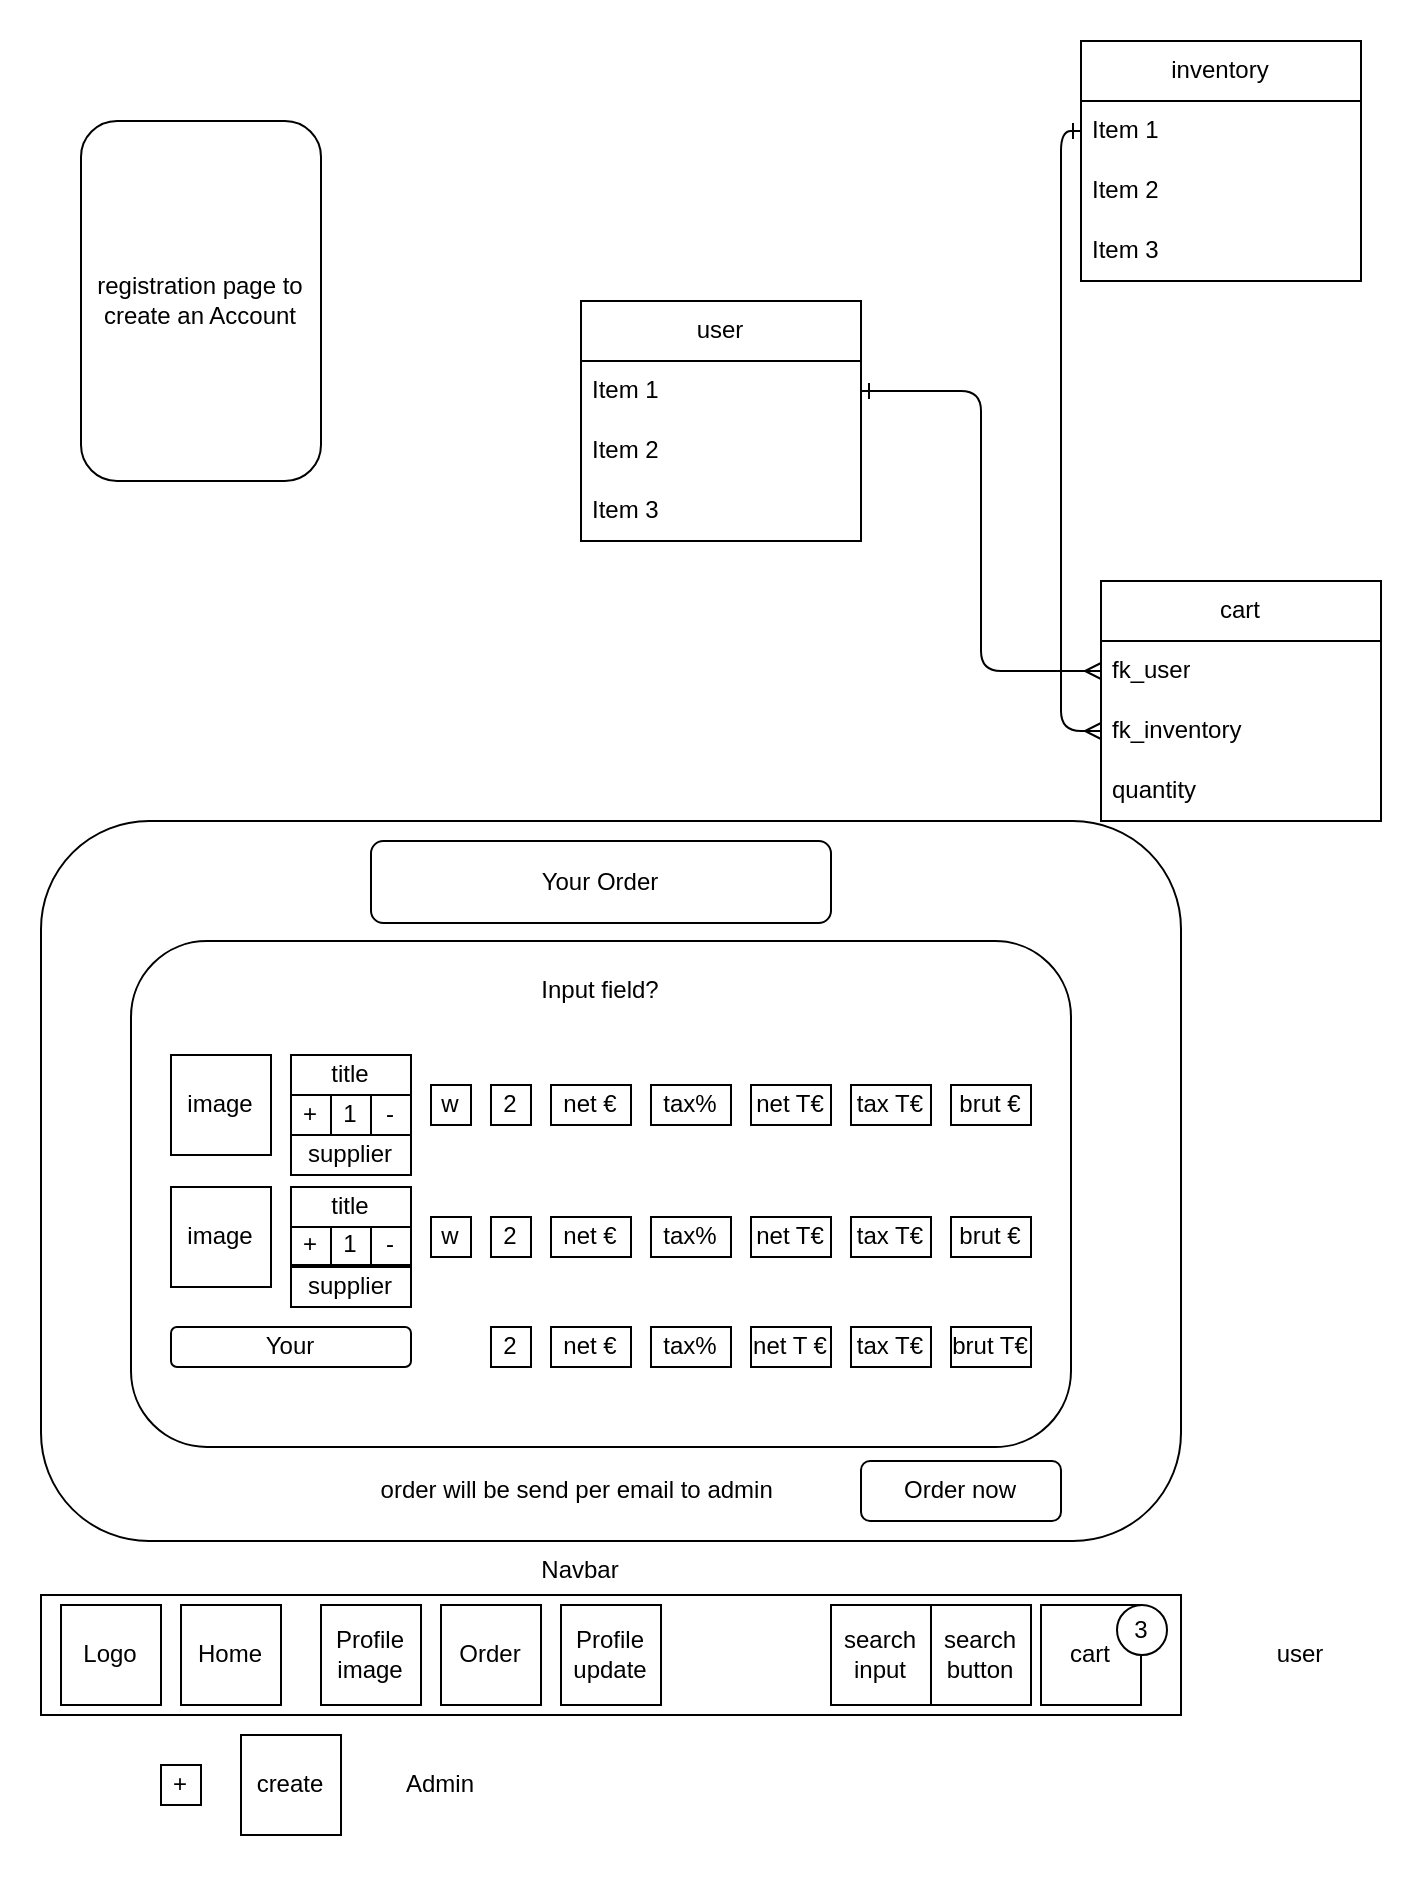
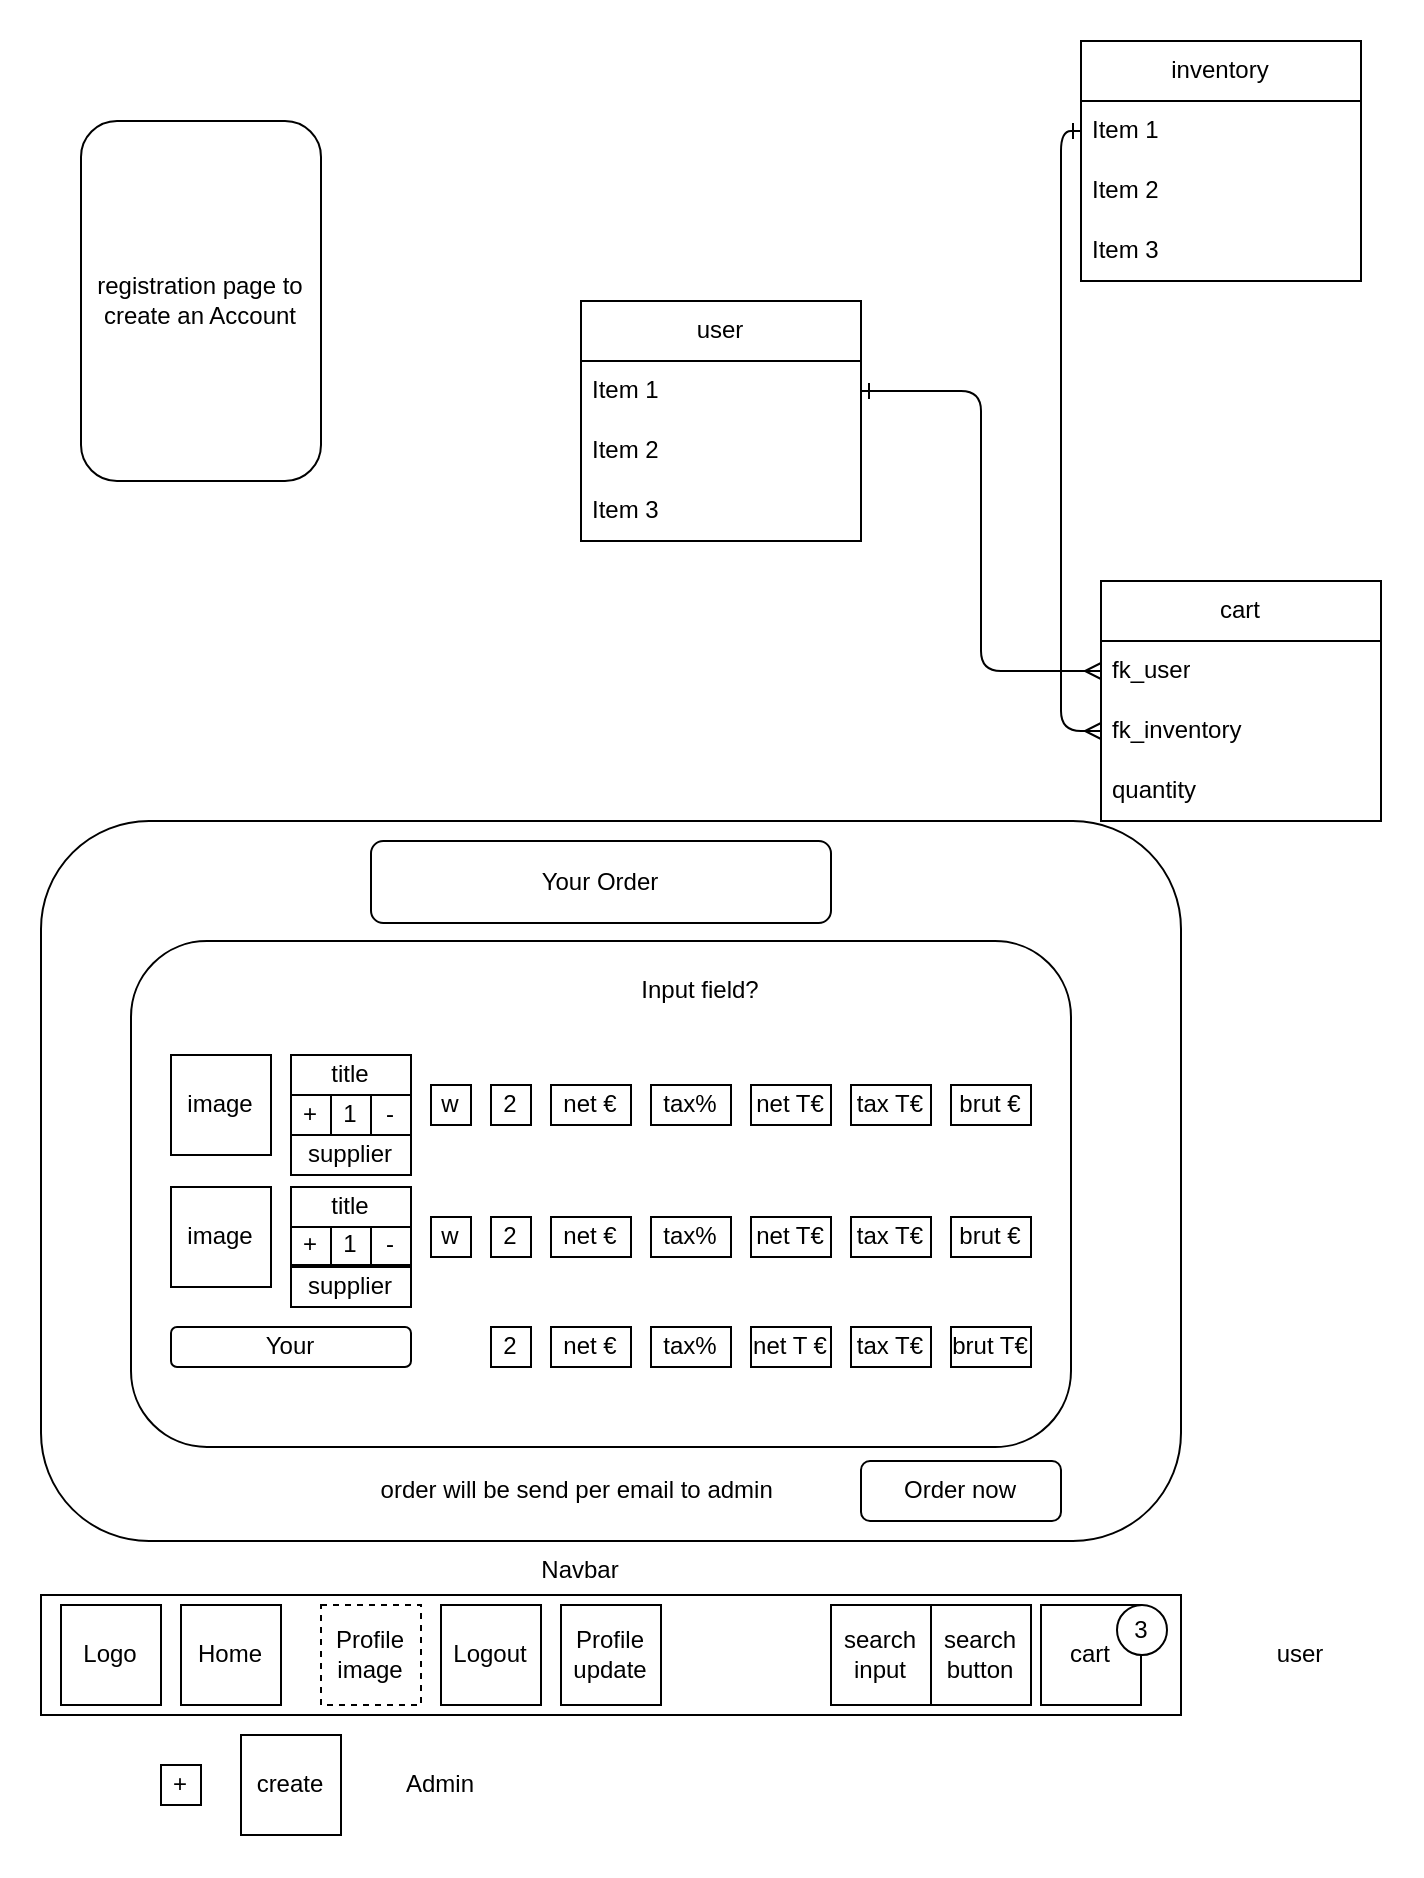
(601, 991) -> (701, 991)
(371, 1655) -> (371, 1655)
(491, 1655) -> (491, 1655)
